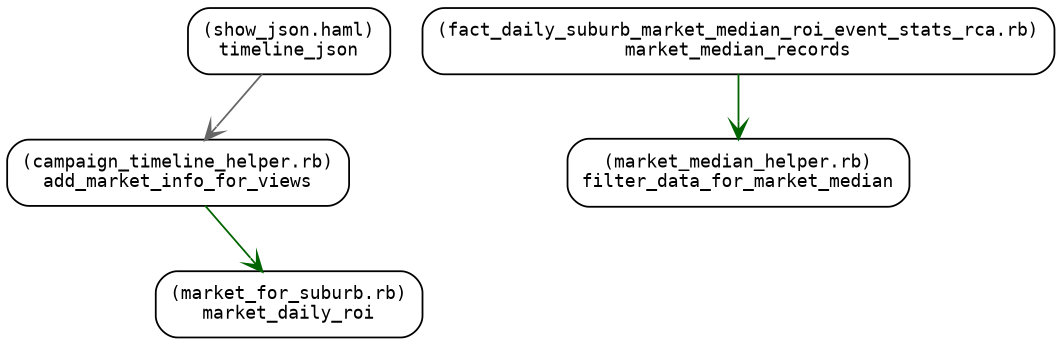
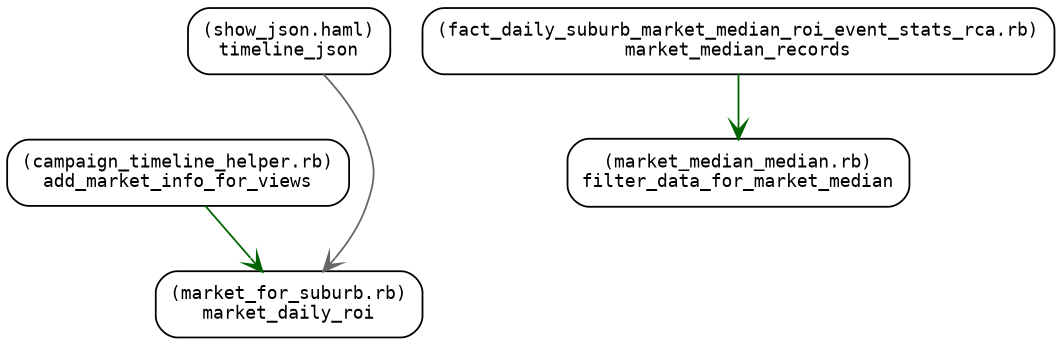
(240, 100) -> (373, 164)
(738, 173) -> (738, 173)
